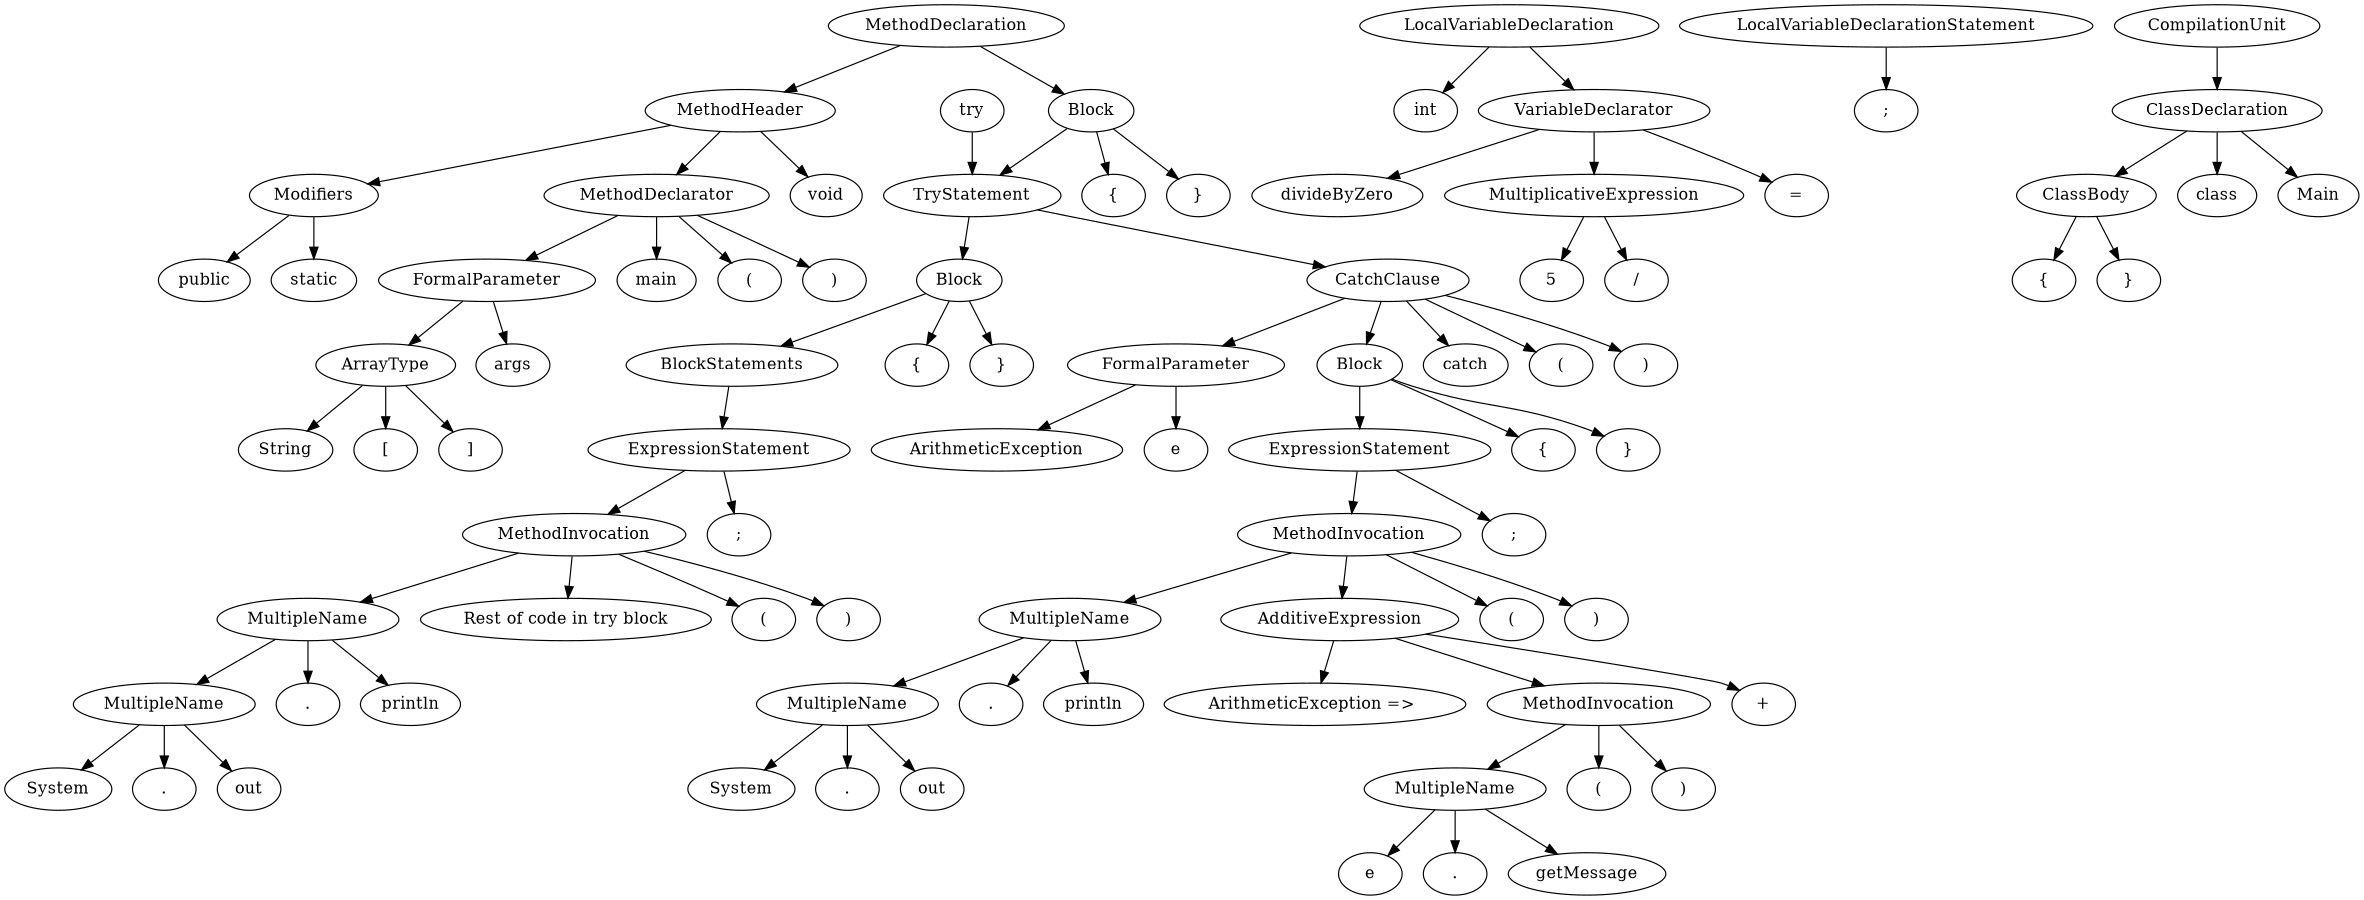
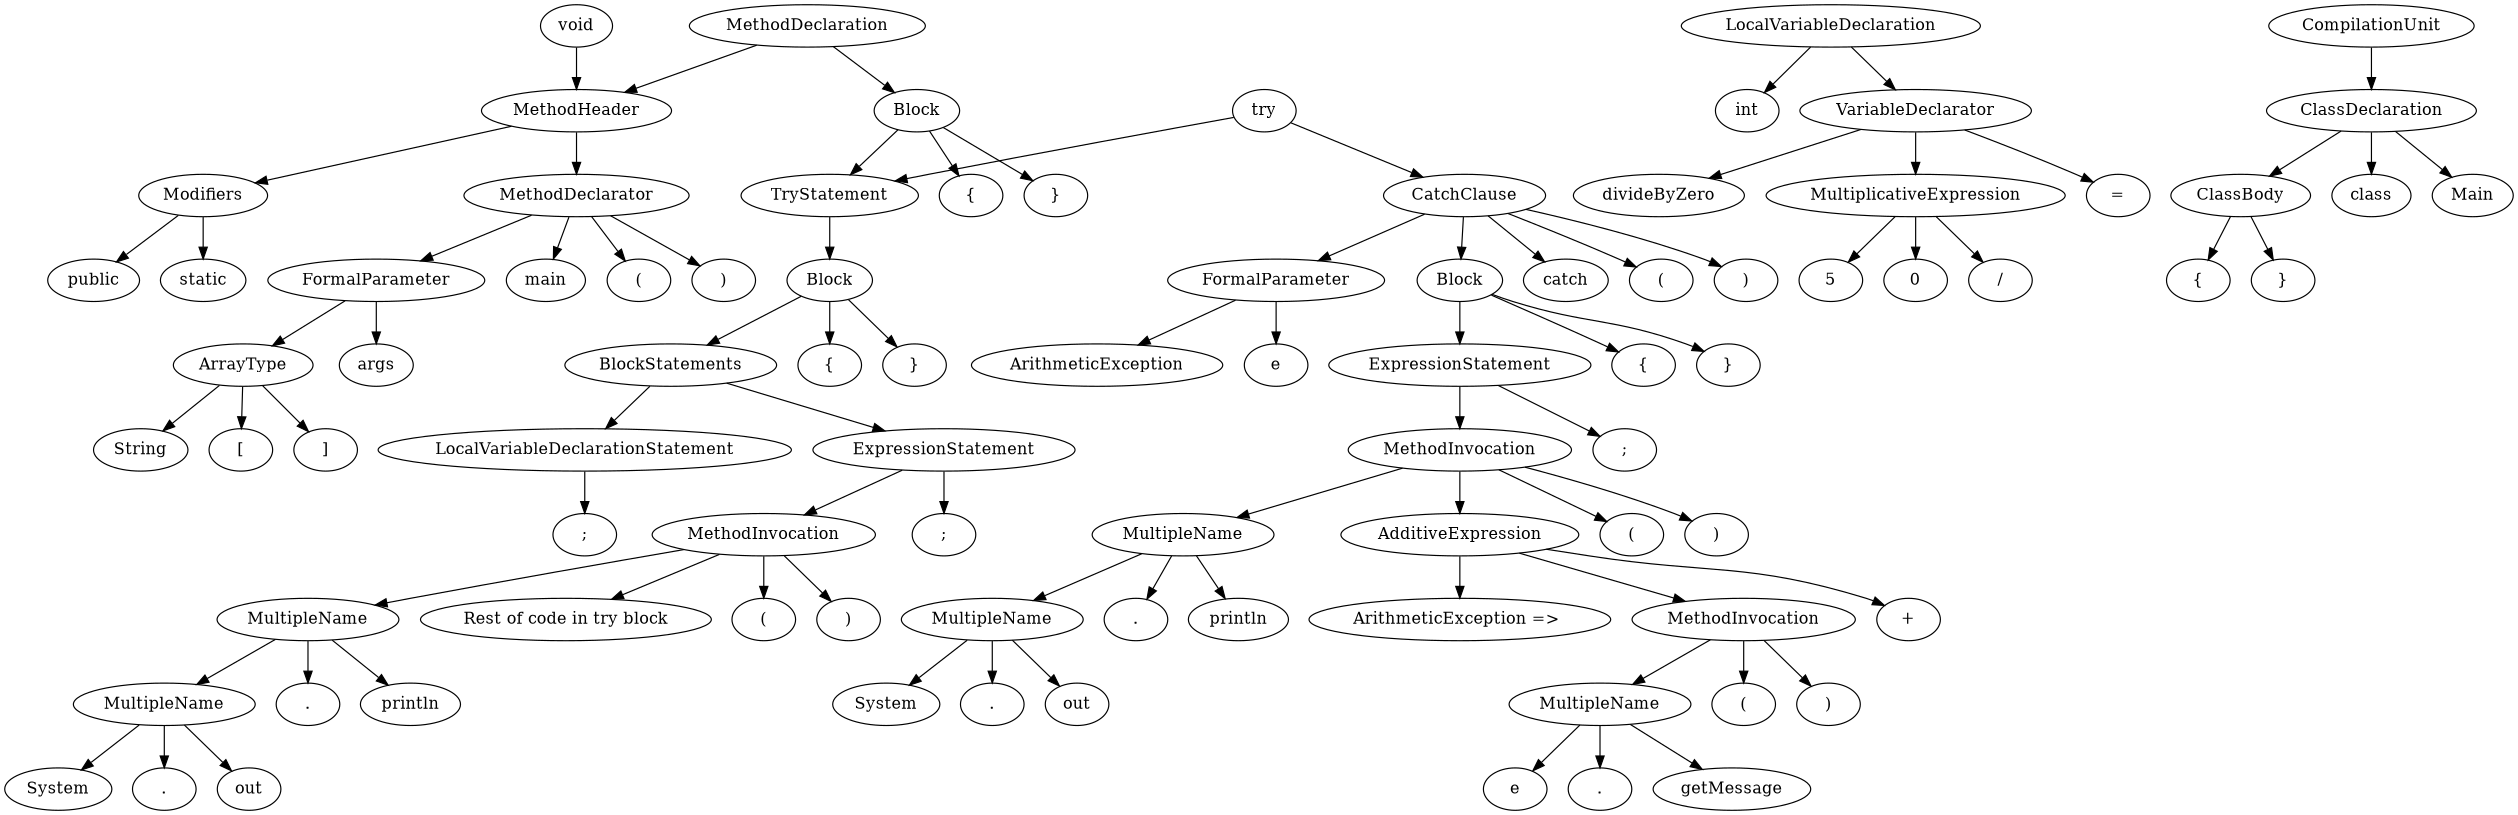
(780, 150) -> (577, 63)
(1176, 237) -> (1351, 148)
none -> (1916, 280)
none -> (632, 403)
